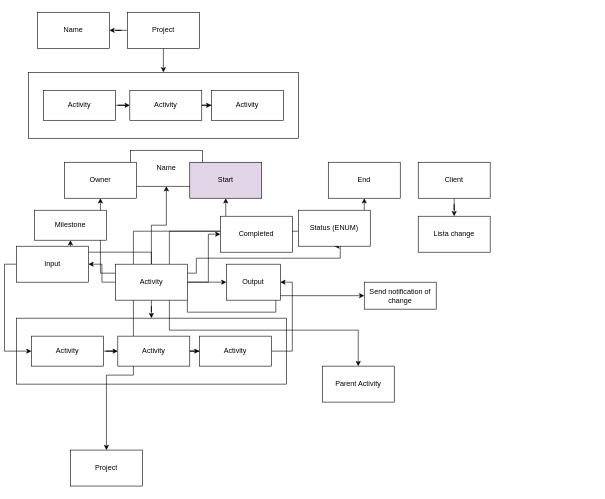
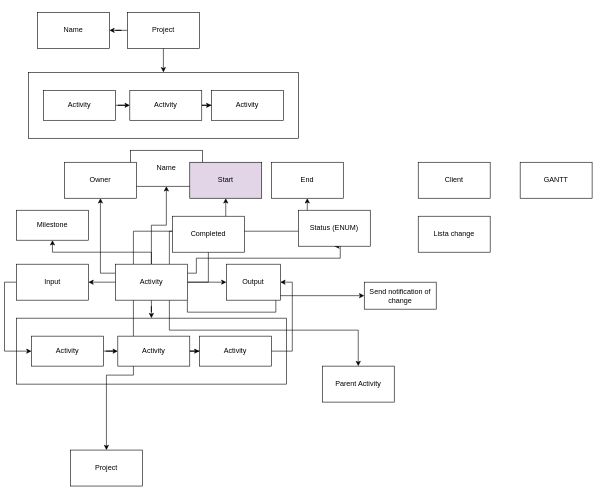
(365, 180) -> (308, 180)
none -> (557, 180)
(455, 207) -> none
(71, 225) -> (53, 225)
(257, 234) -> (209, 234)
(53, 264) -> (53, 282)
